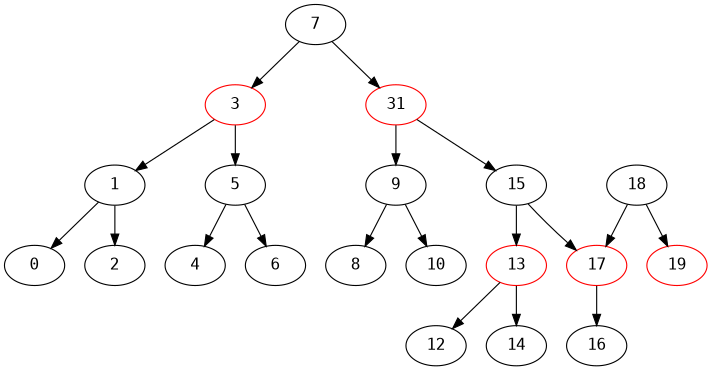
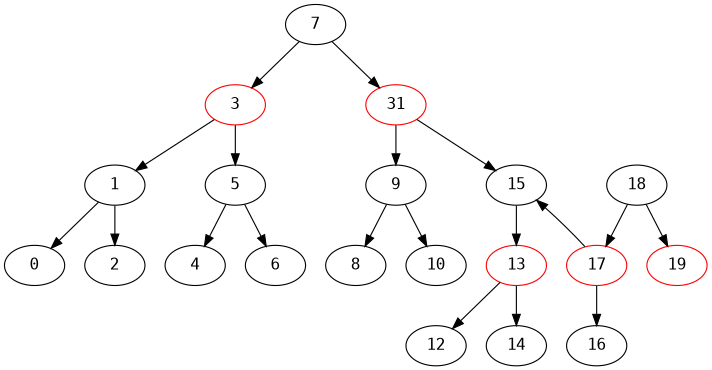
(547, 224) -> (566, 227)
